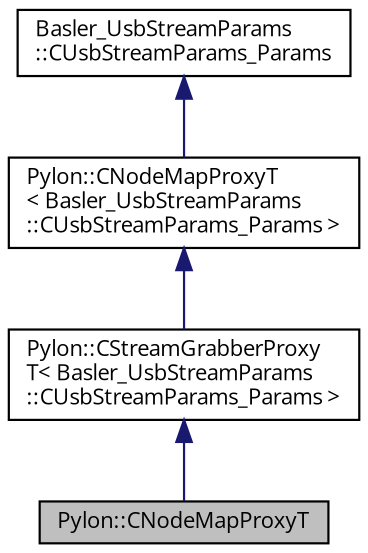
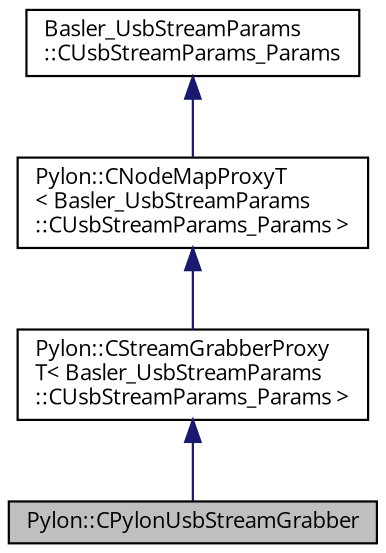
(184, 522) -> (193, 522)
